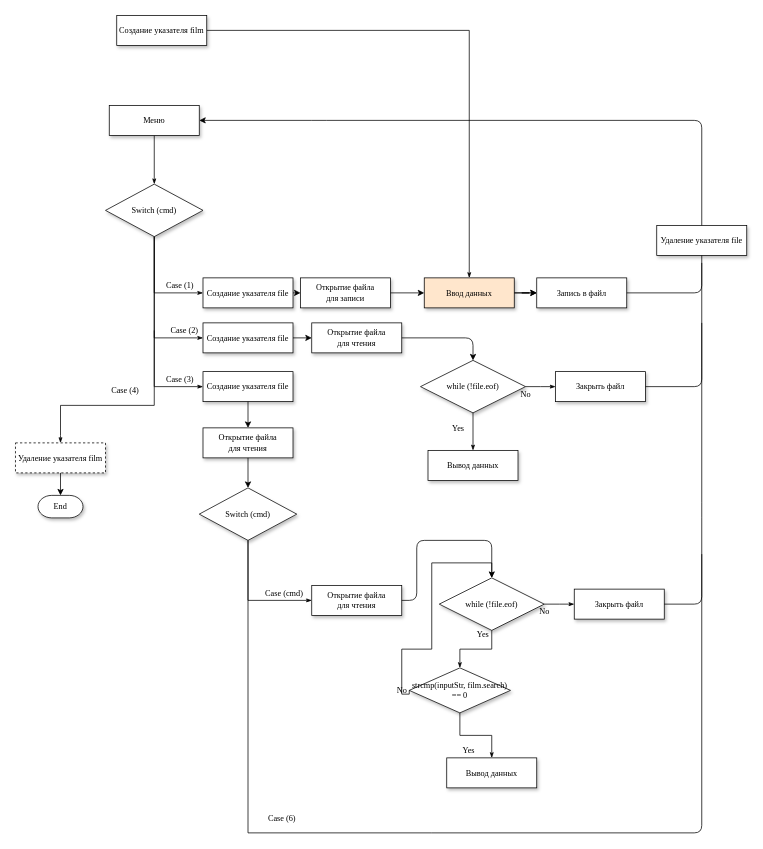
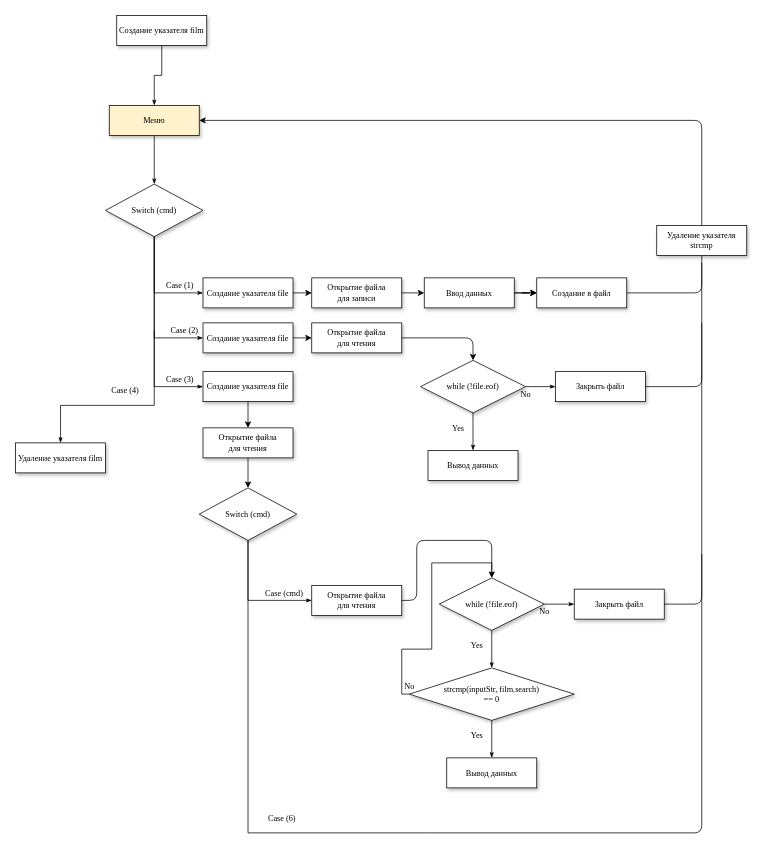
(459, 30) -> (161, 75)
(154, 120) -> (154, 120)
(702, 240) -> (702, 240)
(345, 293) -> (357, 293)
(469, 293) -> (469, 293)
(582, 293) -> (582, 293)
(60, 458) -> (60, 458)
(60, 481) -> none
(60, 507) -> none
(460, 690) -> (492, 694)
